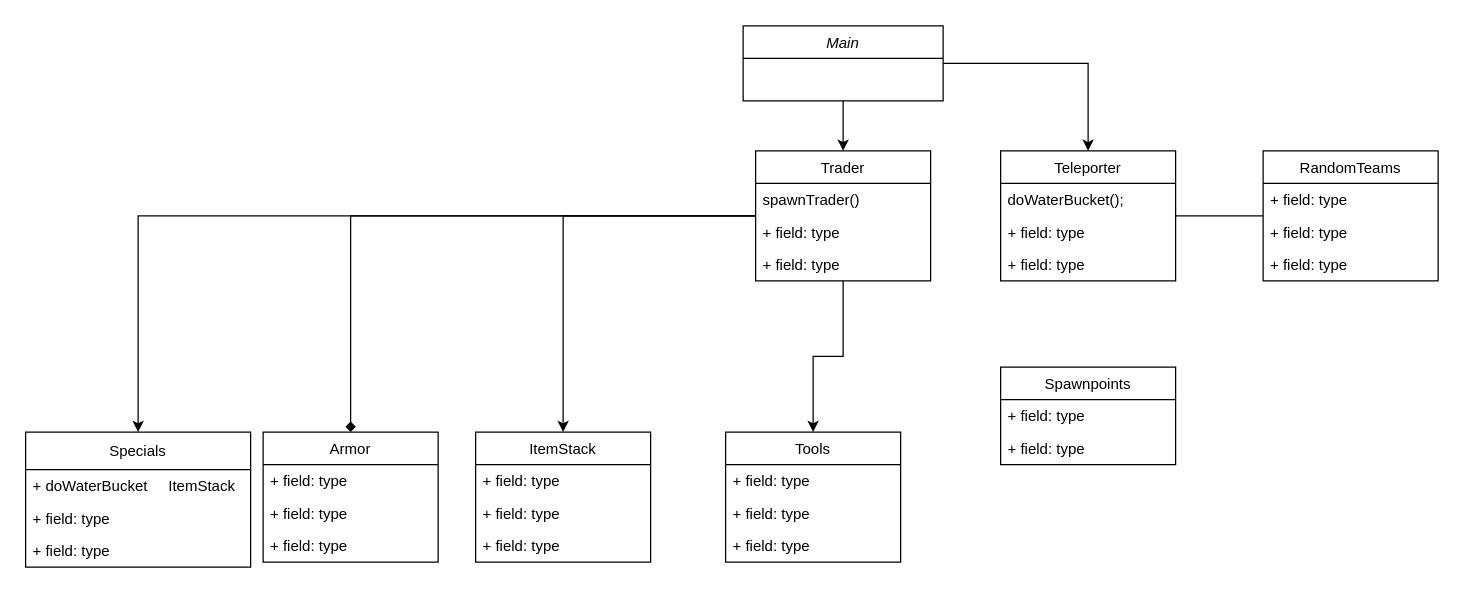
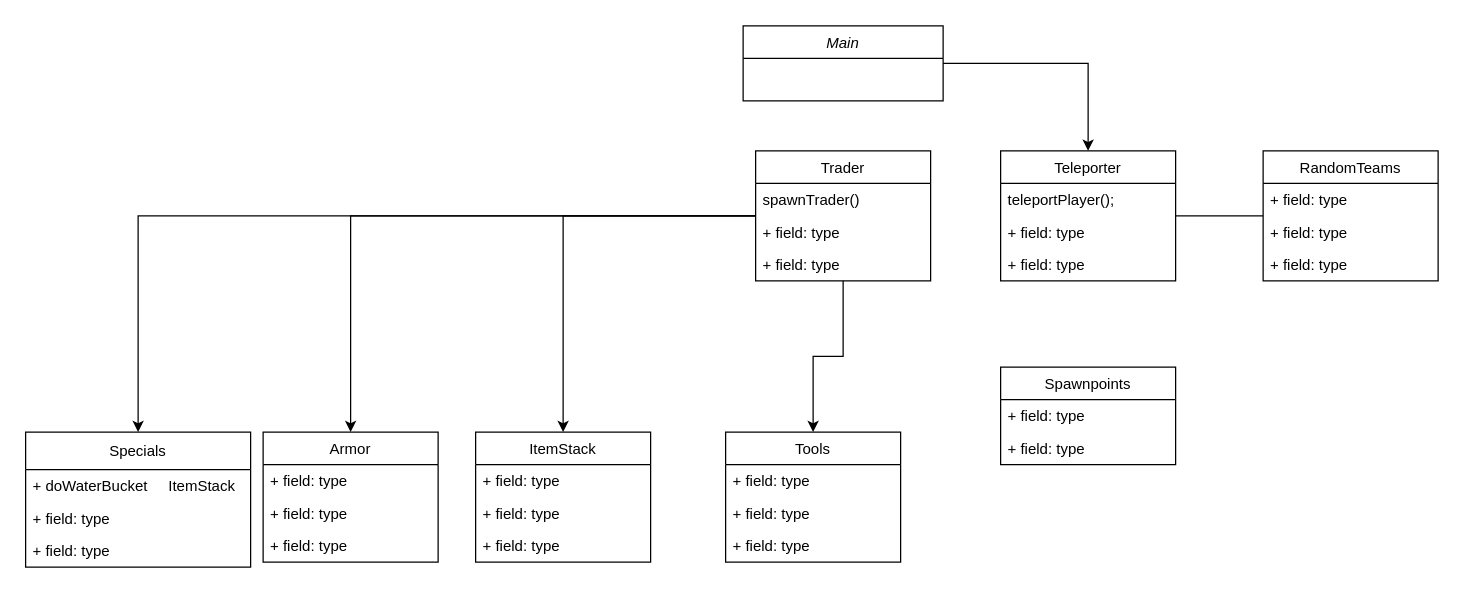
(843, 123) -> none
(1073, 200) -> (1073, 200)
(351, 421) -> (351, 422)
